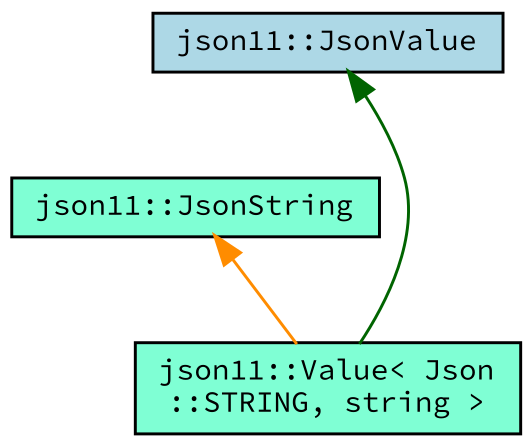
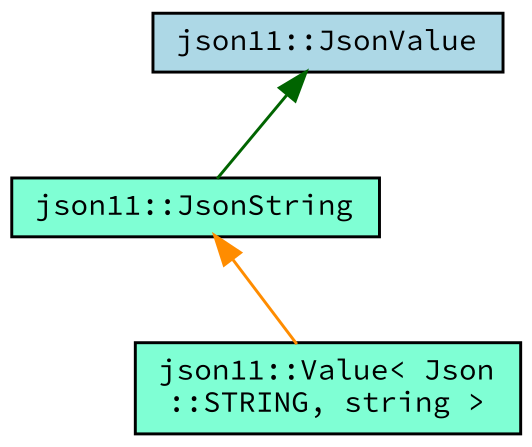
(408, 221) -> (252, 137)
